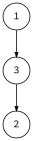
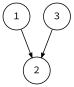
(16, 41) -> (26, 41)
